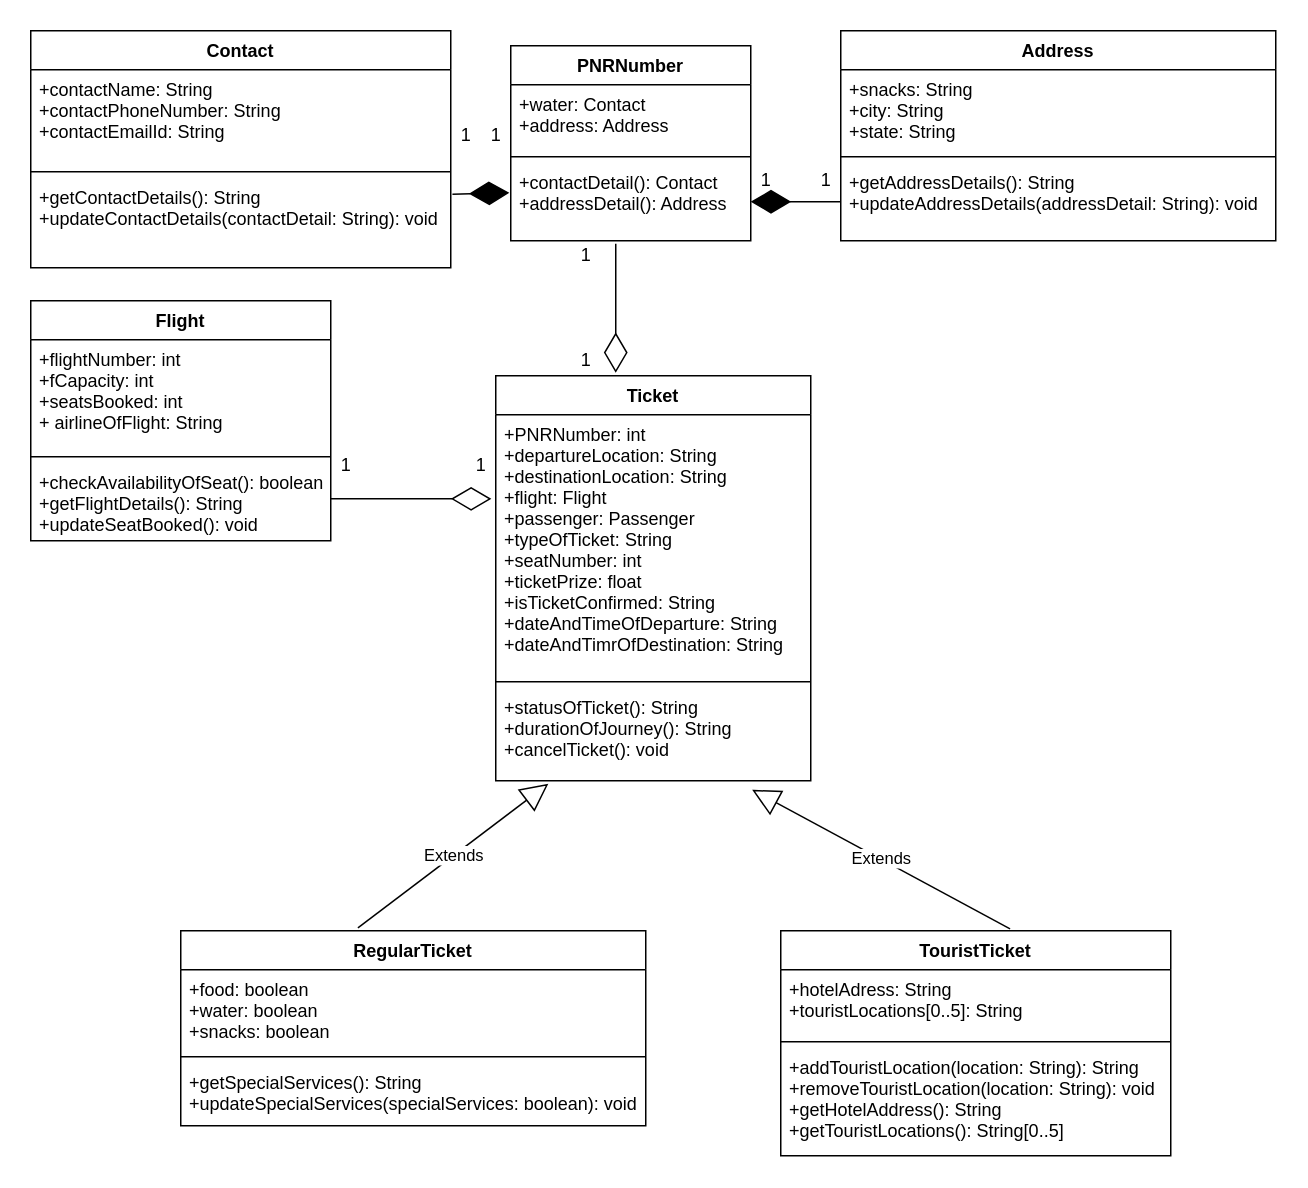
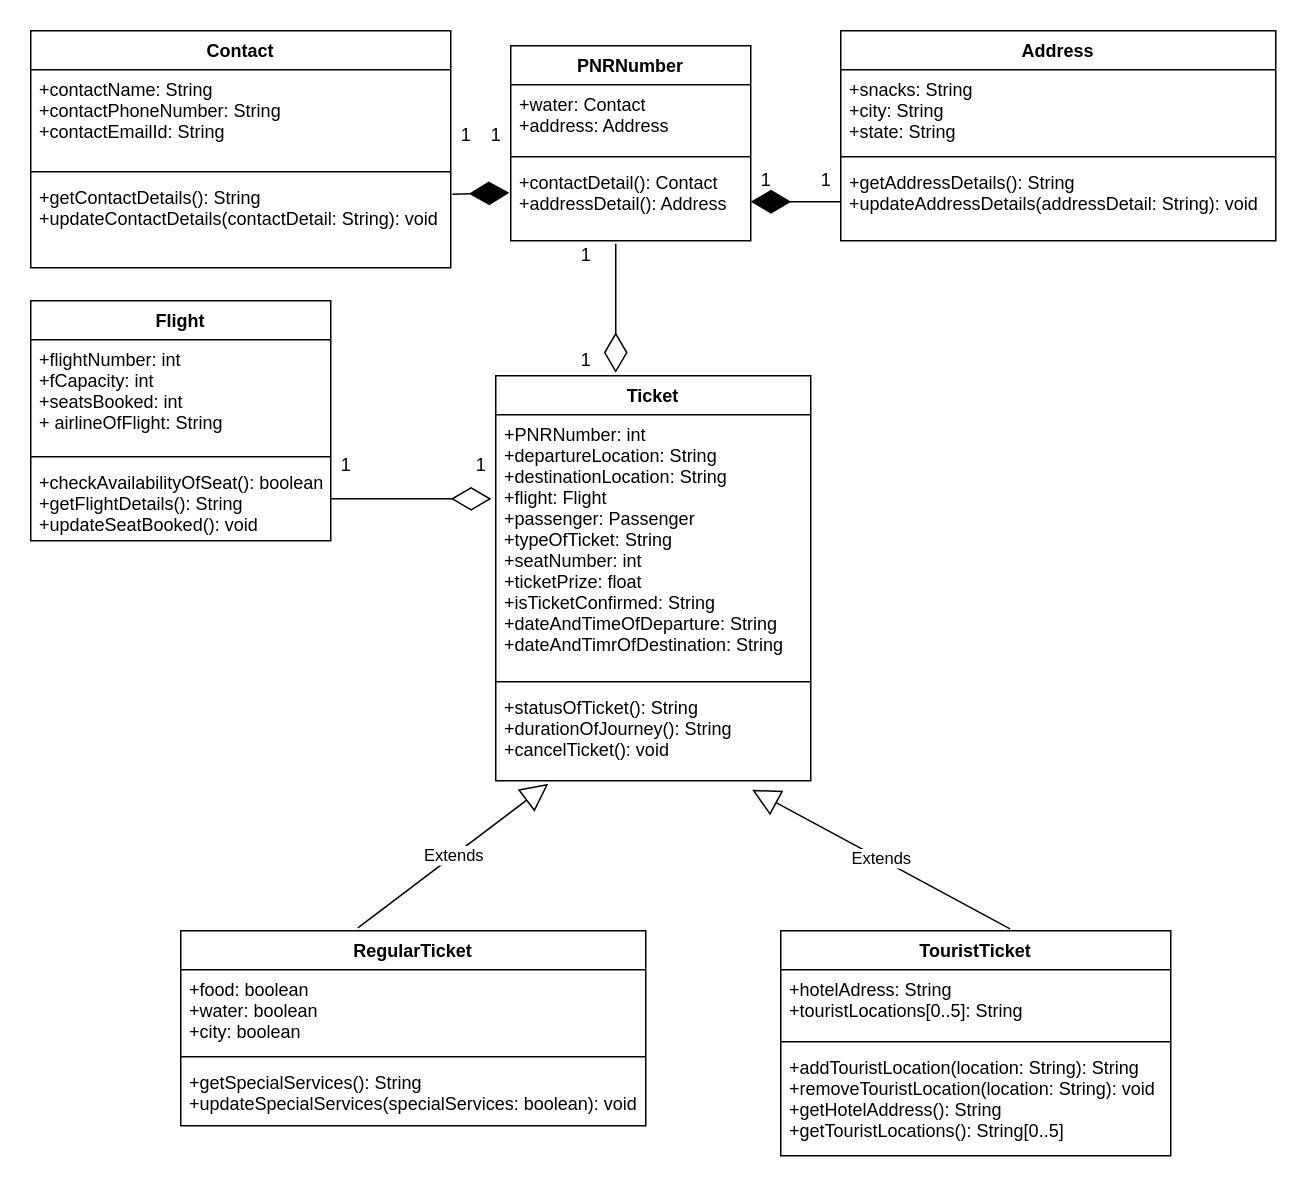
(253, 990) -> (253, 990)
